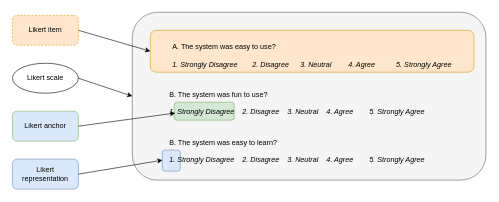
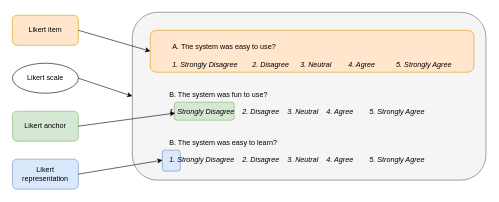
(45, 30) -> (45, 30)
(45, 126) -> (45, 126)
